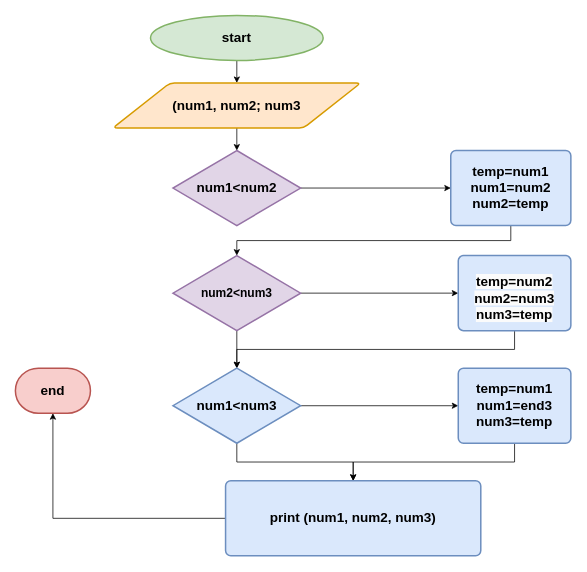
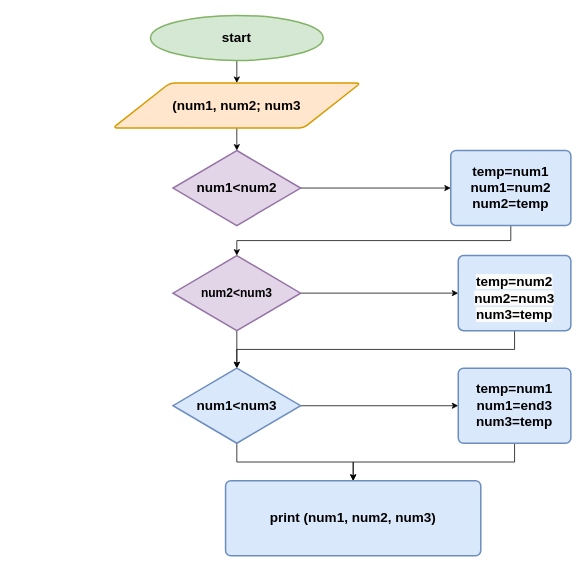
(53, 390) -> none
(138, 518) -> none
